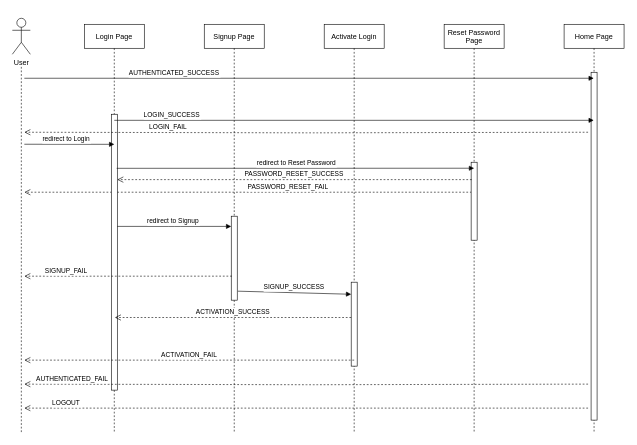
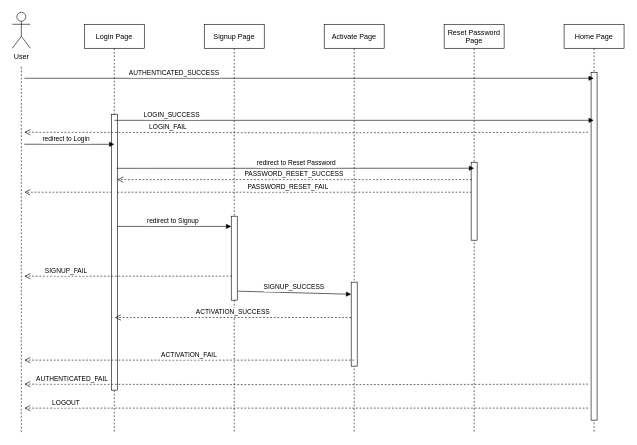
(21, 36) -> (21, 30)
(354, 37) -> (354, 37)
